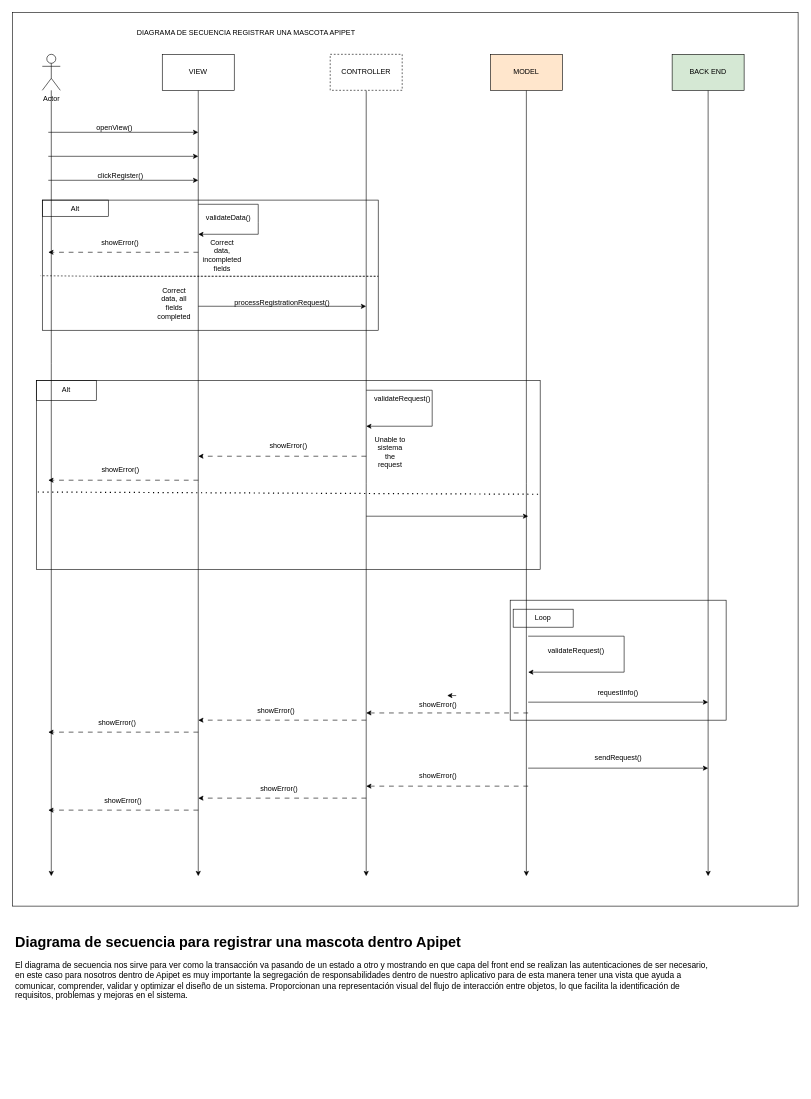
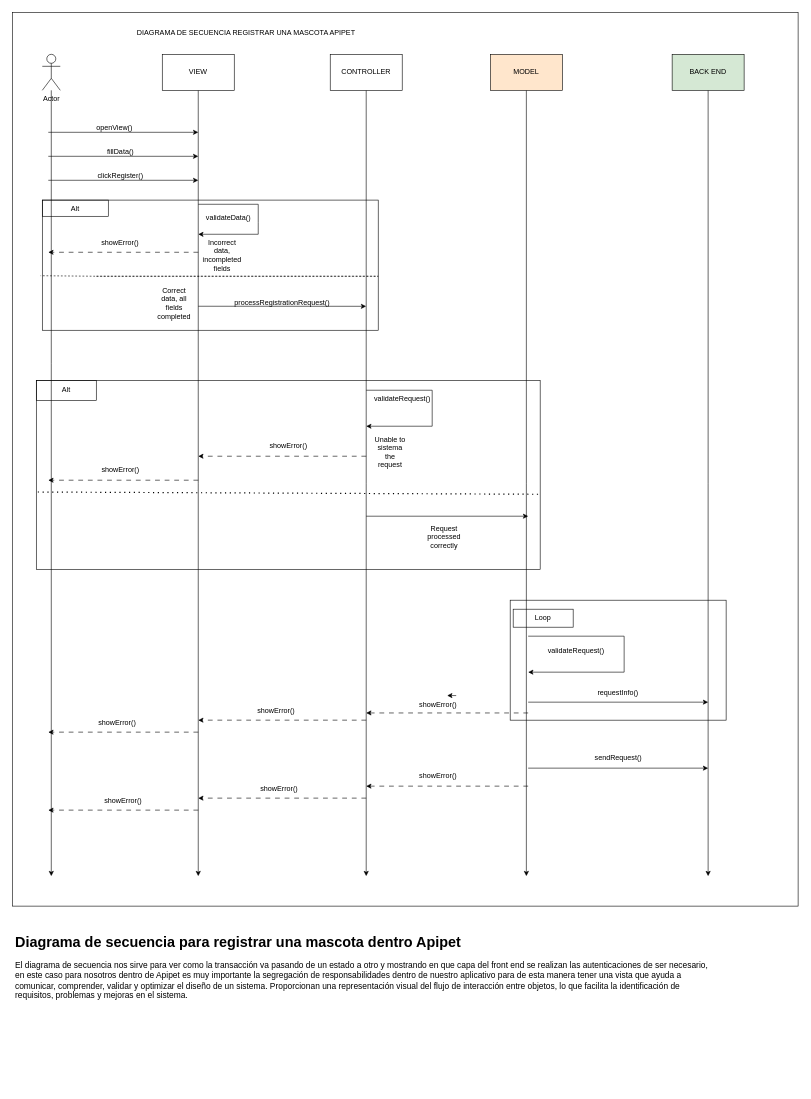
(366, 72) -> (366, 72)
none -> (120, 152)
(222, 255) -> (222, 255)
none -> (444, 537)
